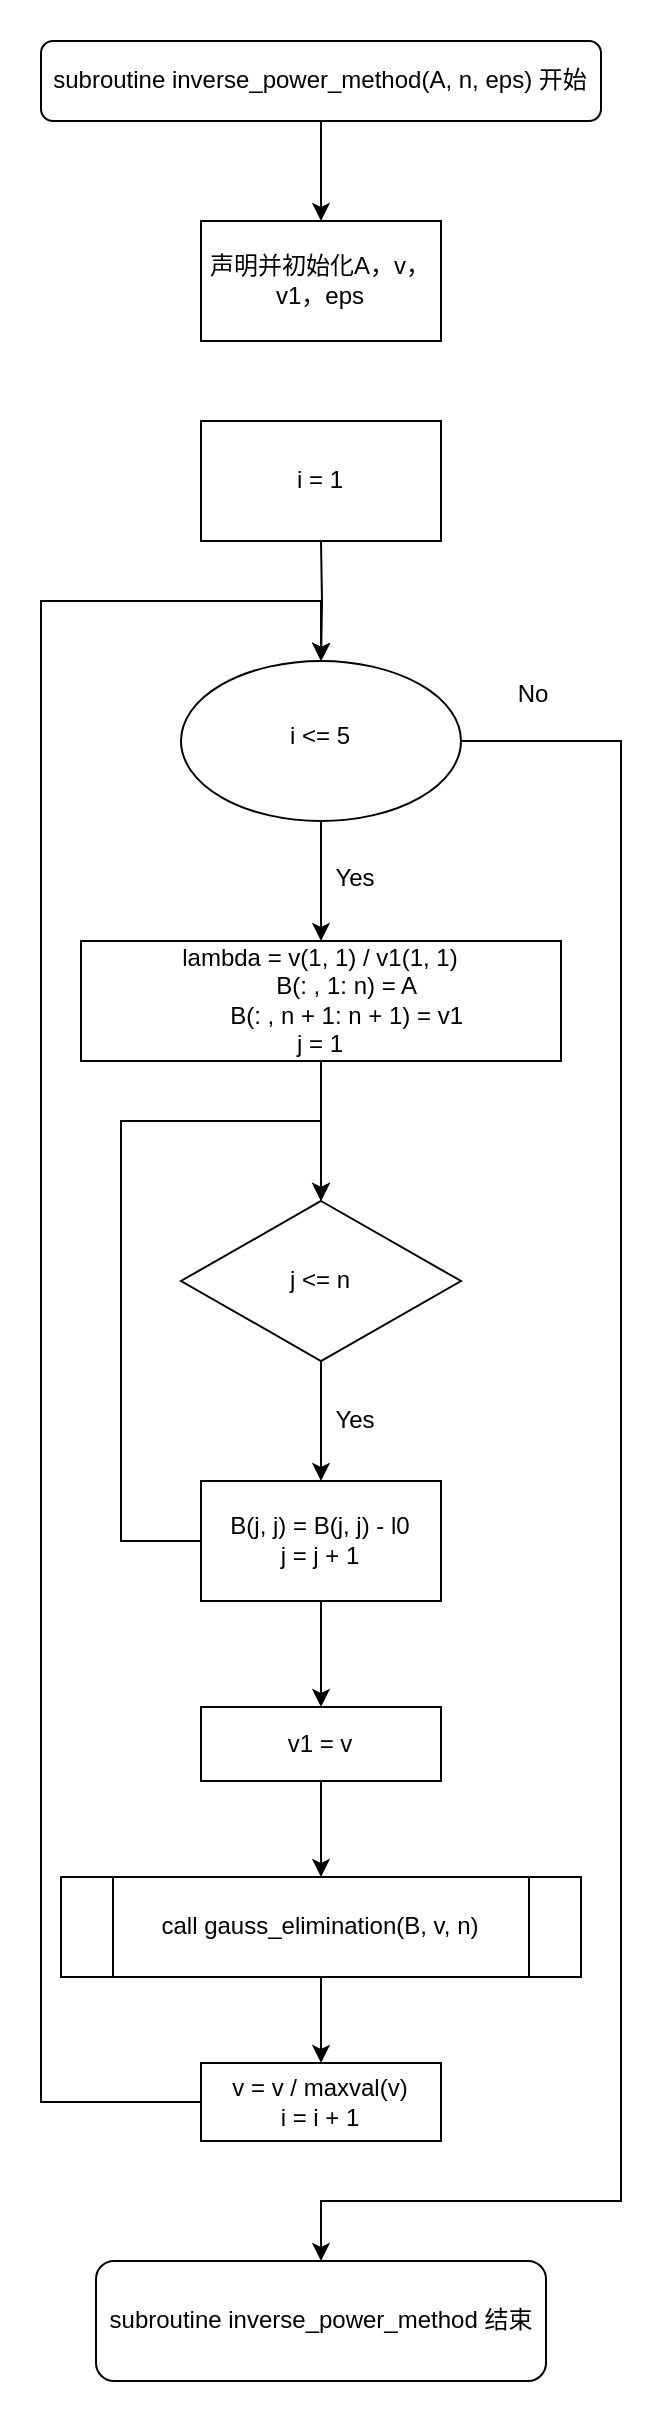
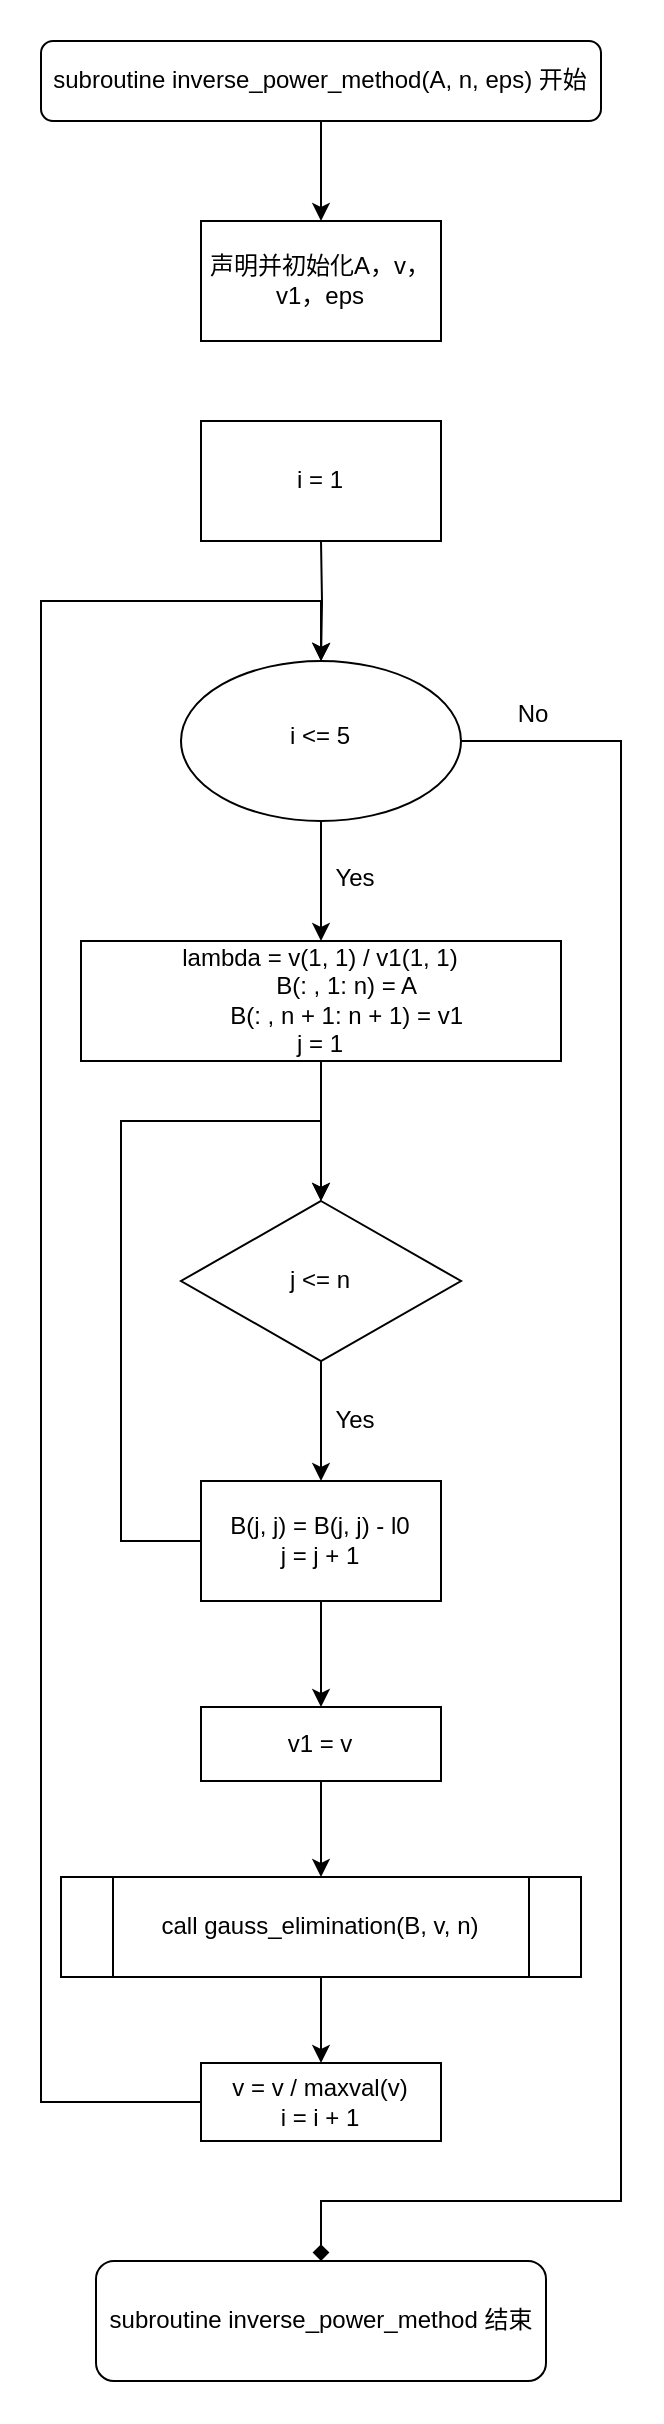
(533, 695) -> (533, 715)
(321, 2246) -> (321, 2245)
